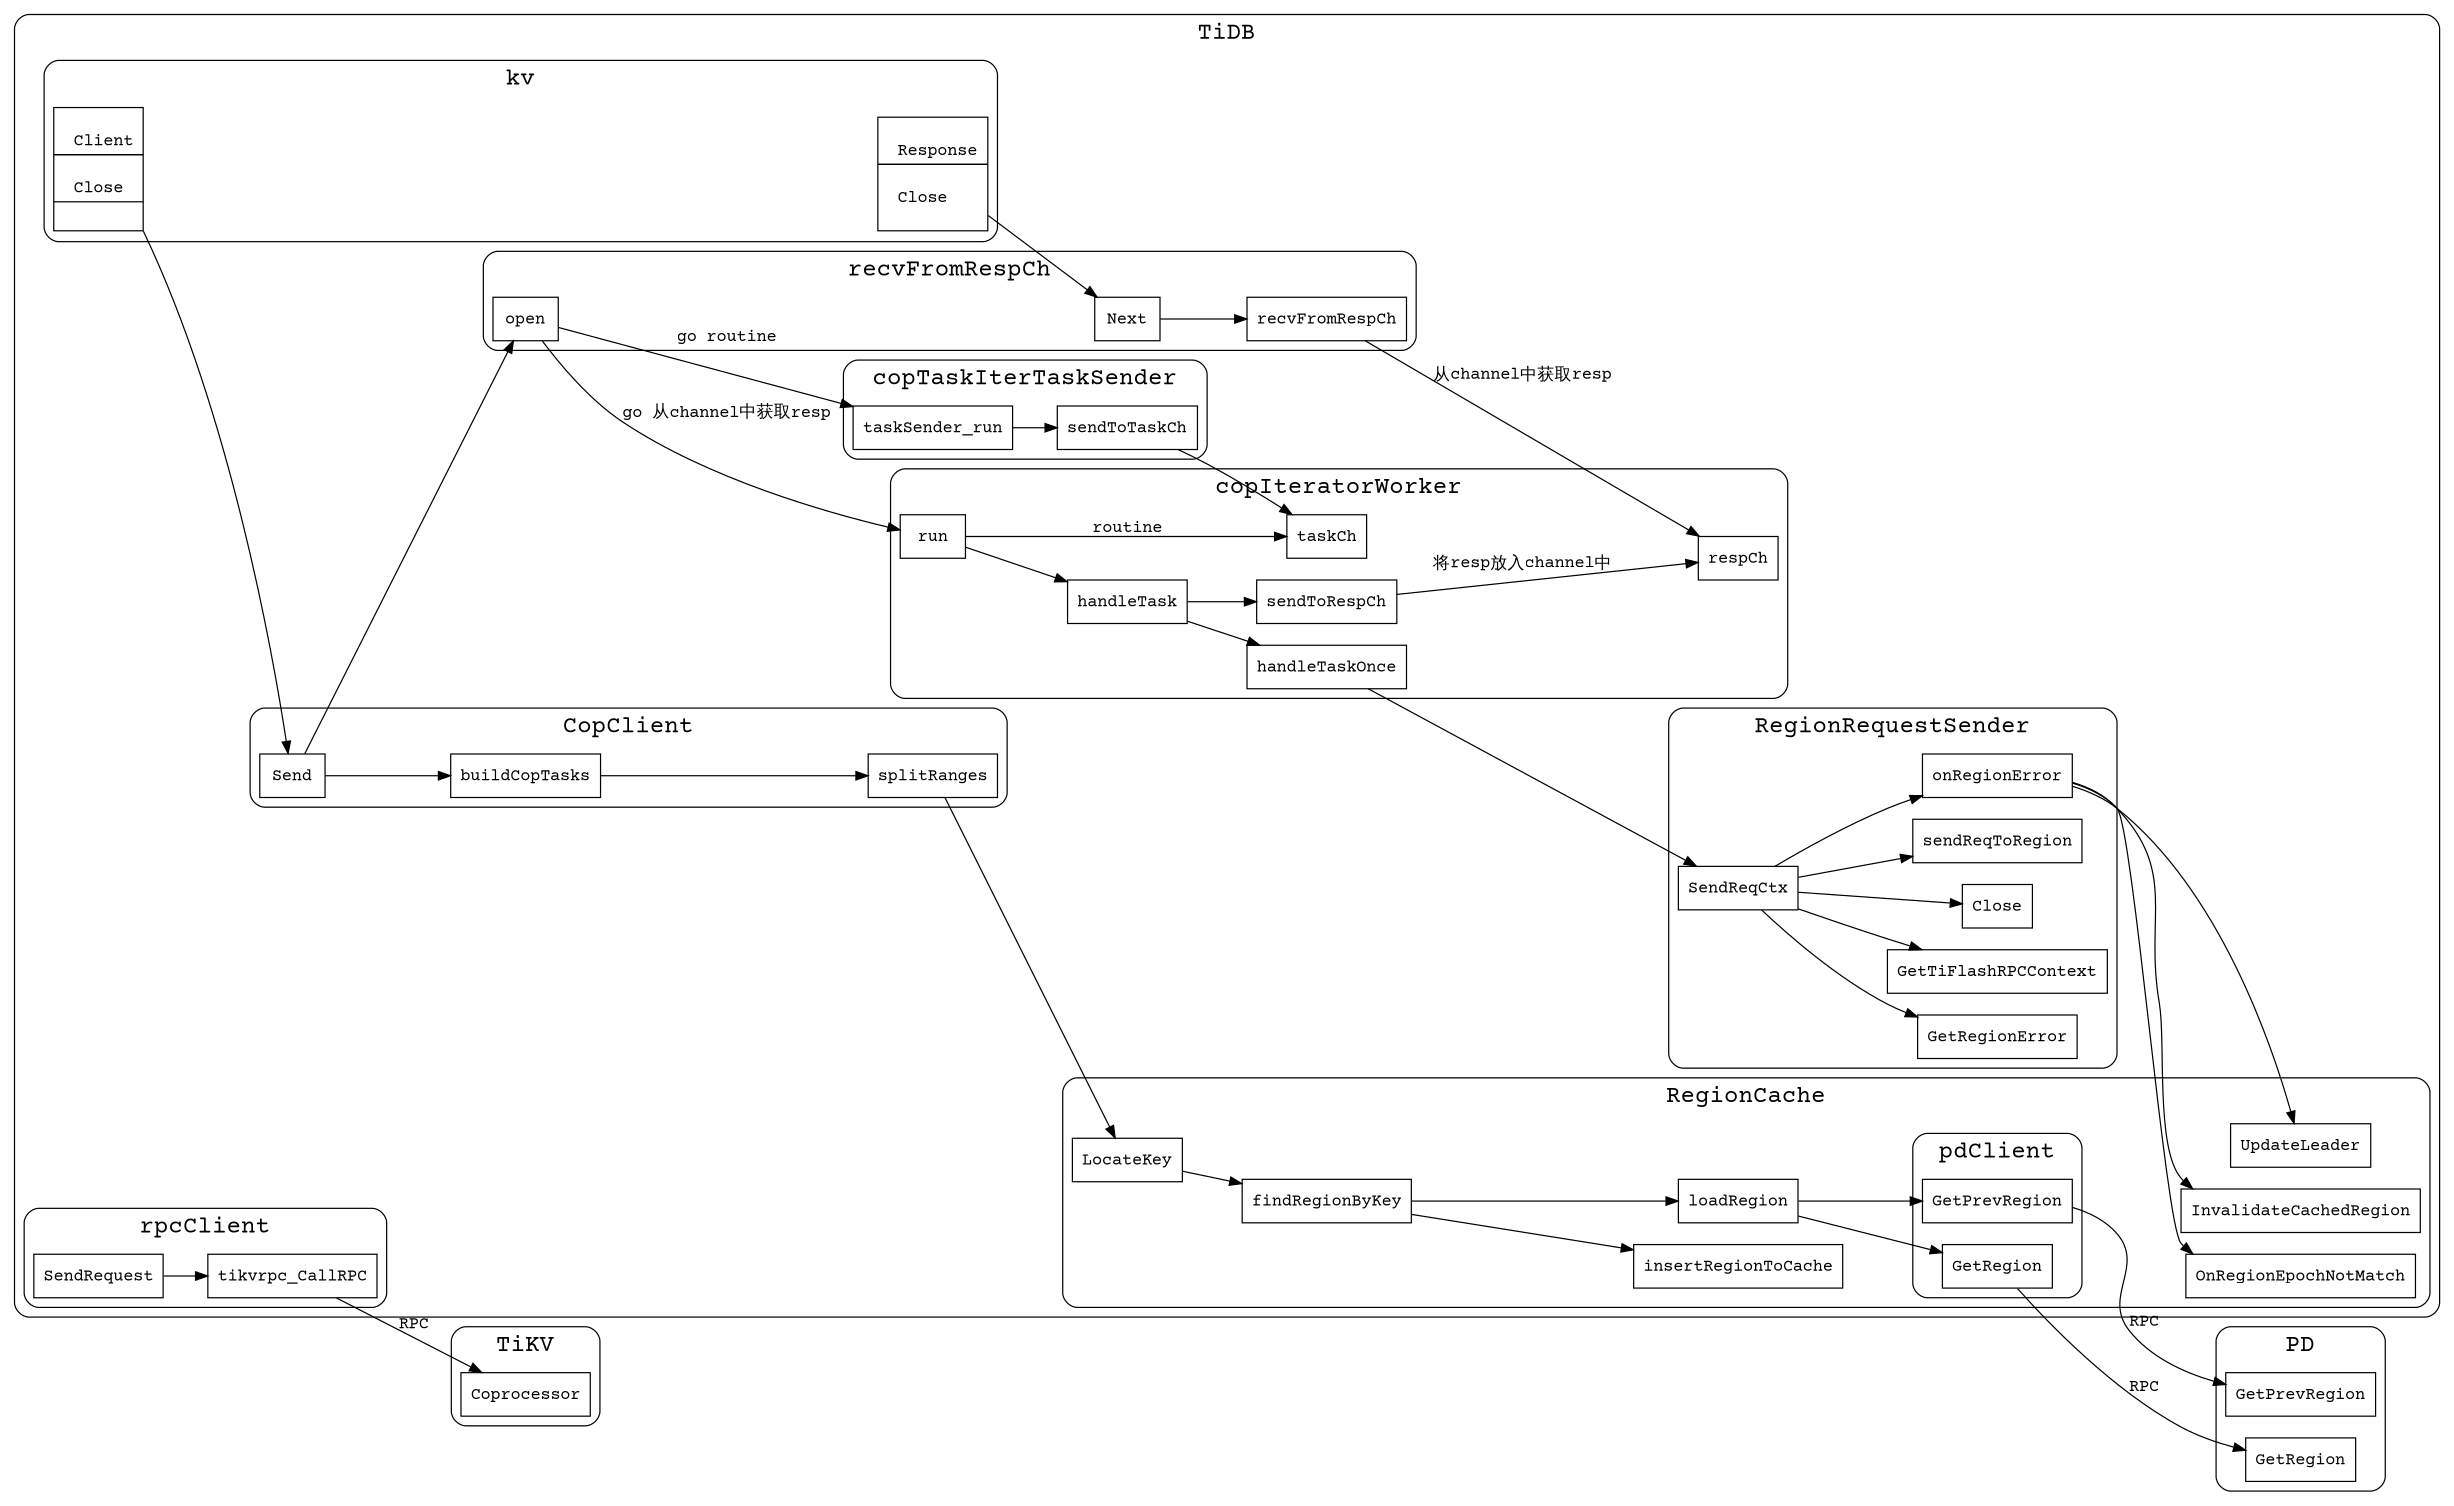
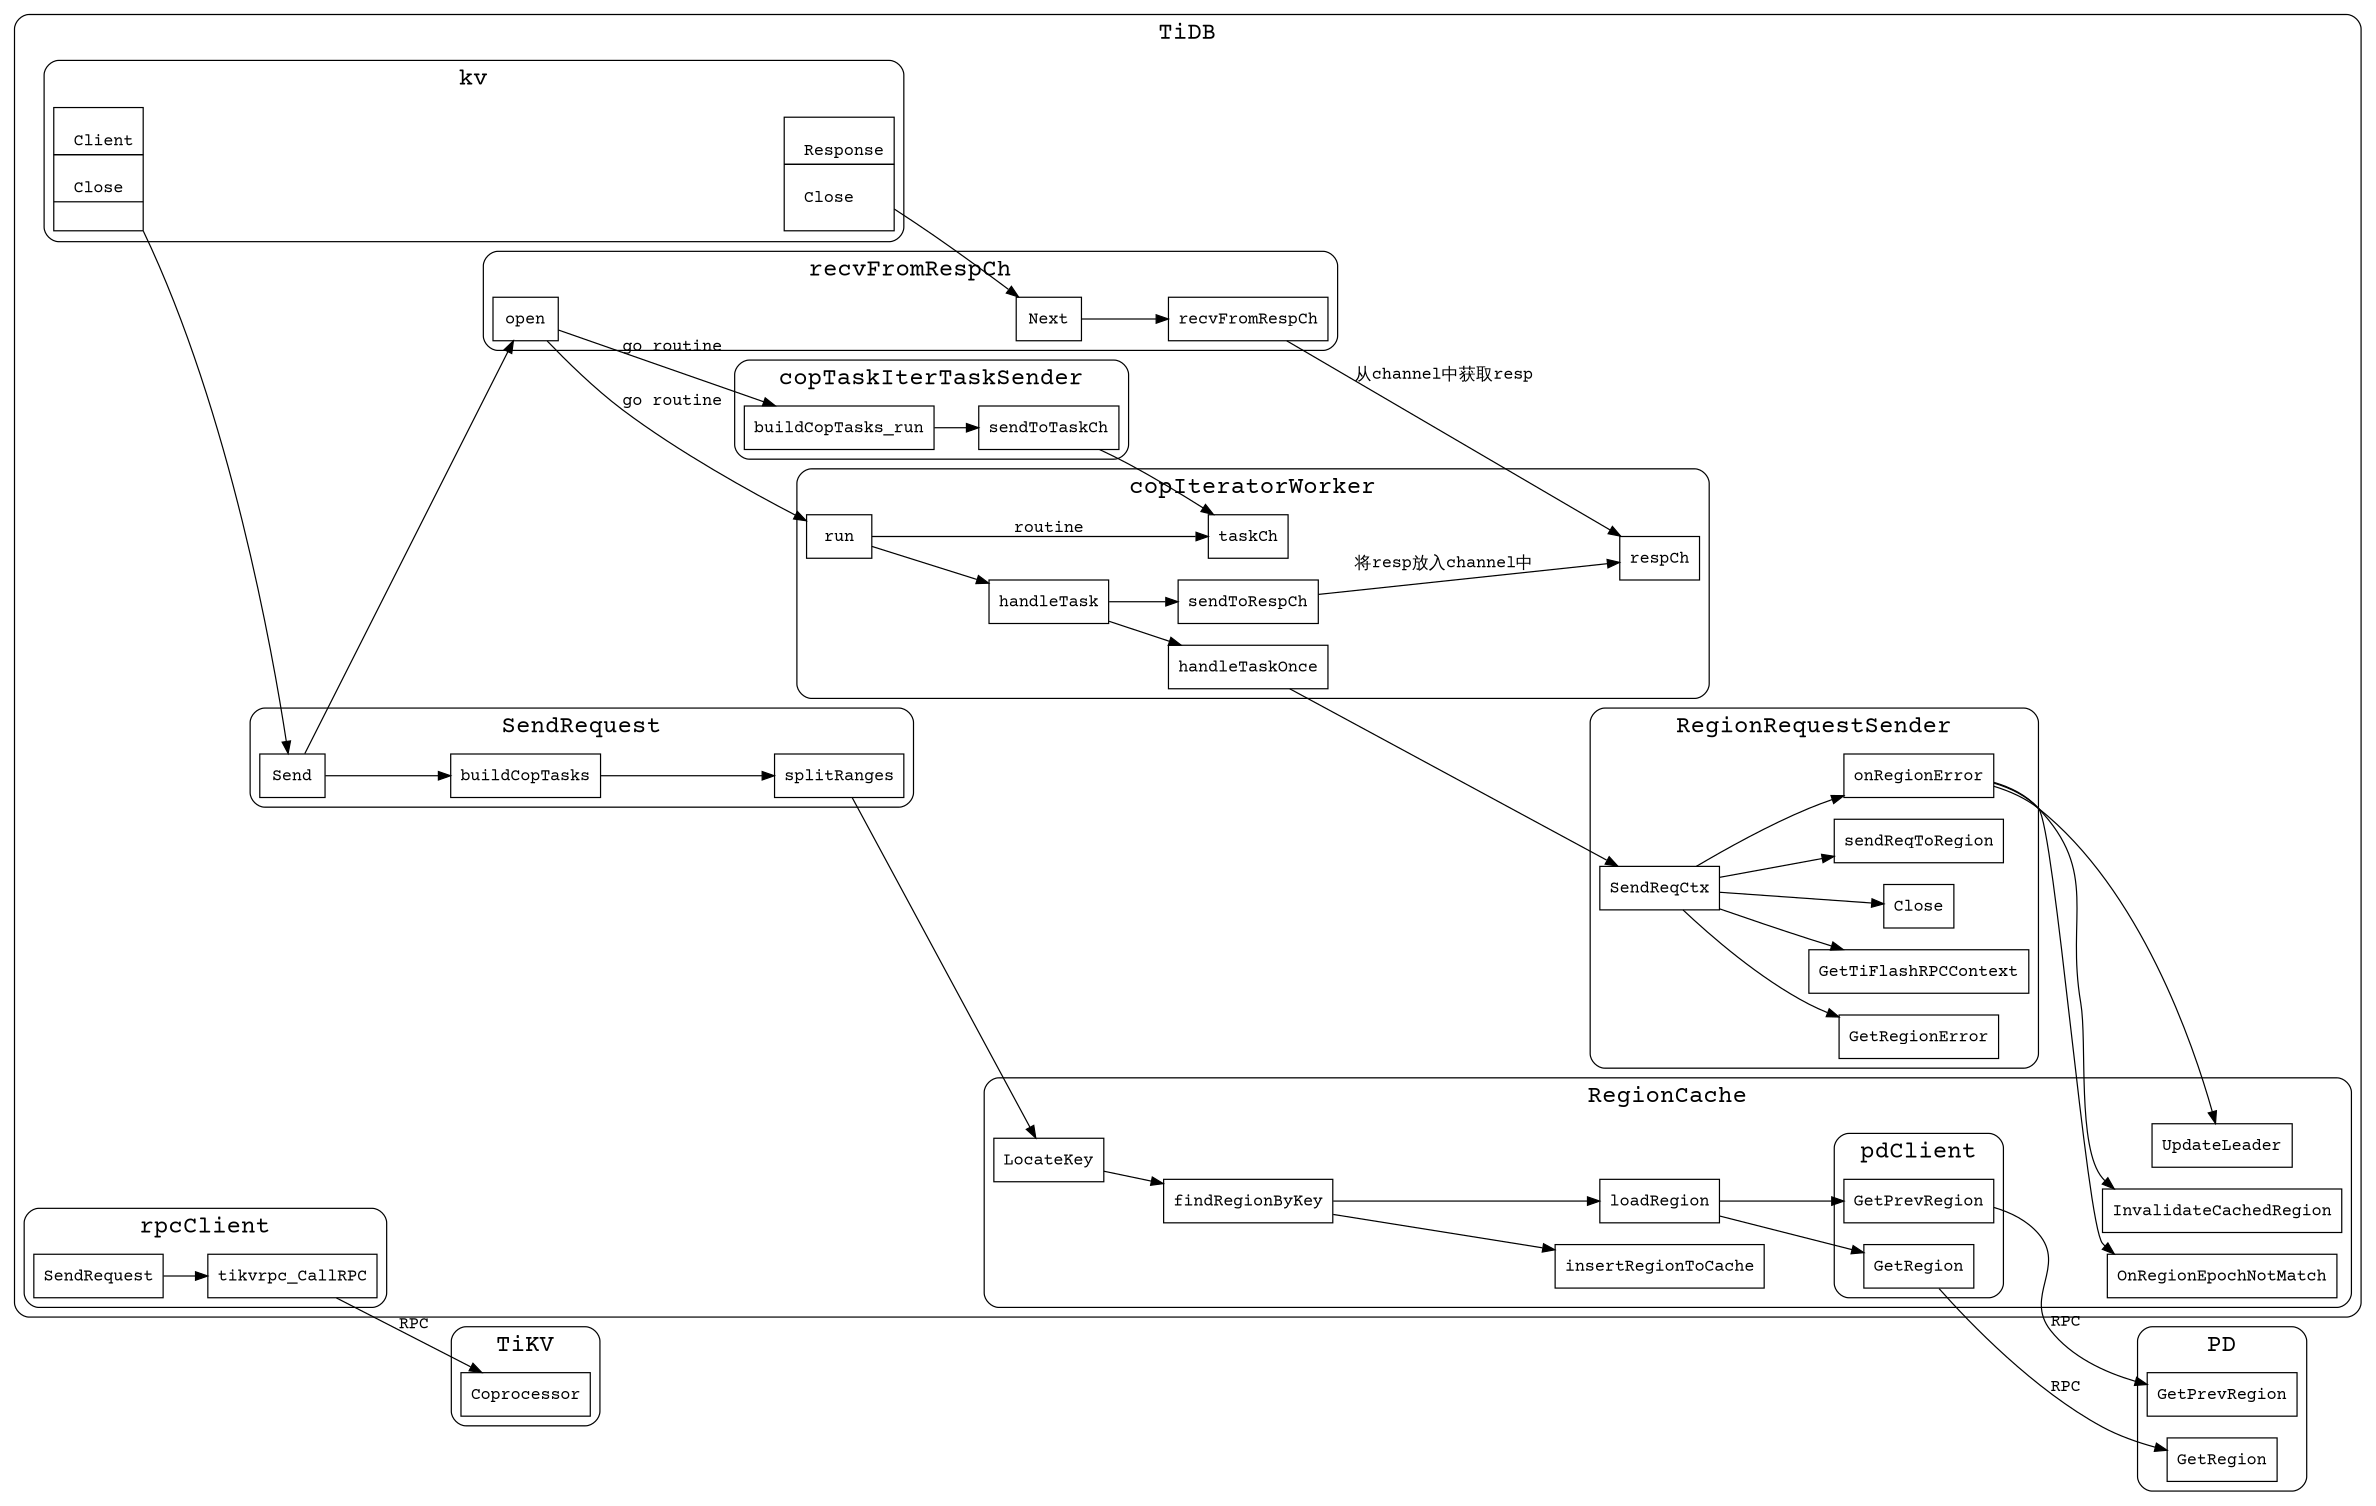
(727, 413) -> (672, 401)
(933, 428) -> (839, 428)
(629, 726) -> (582, 726)
